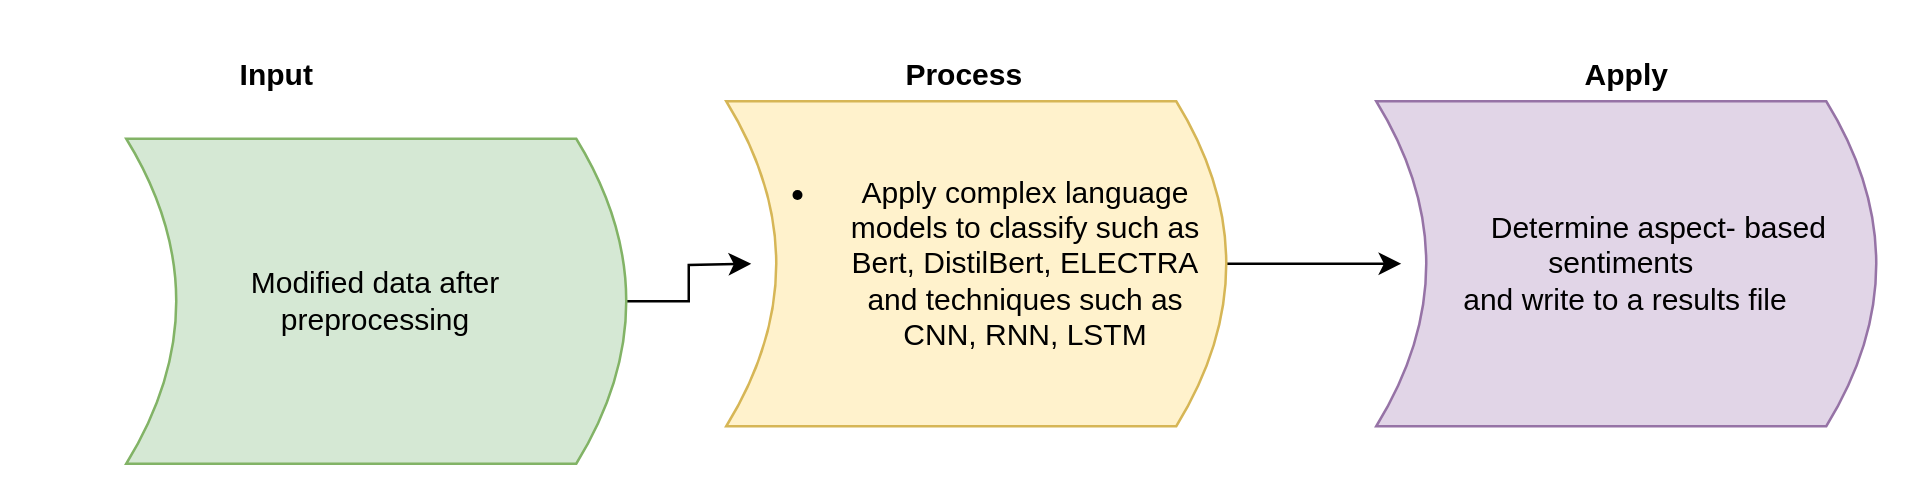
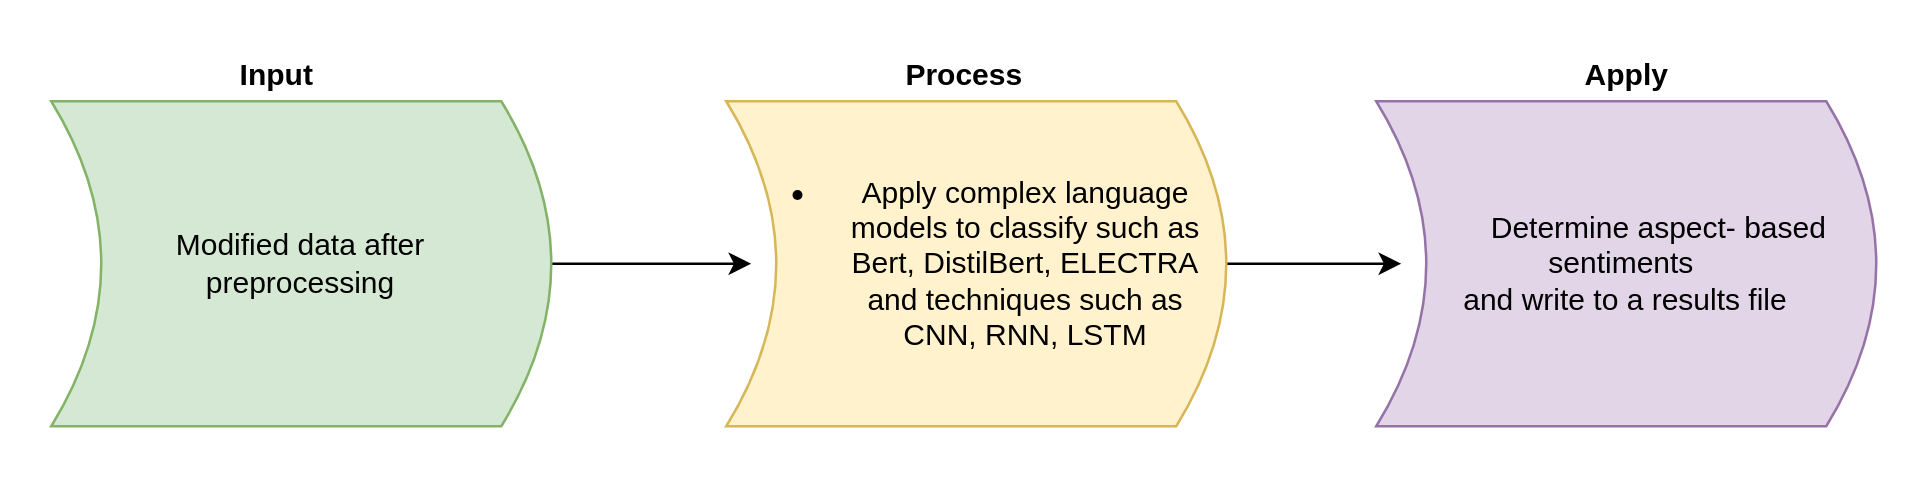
(376, 301) -> (301, 264)
